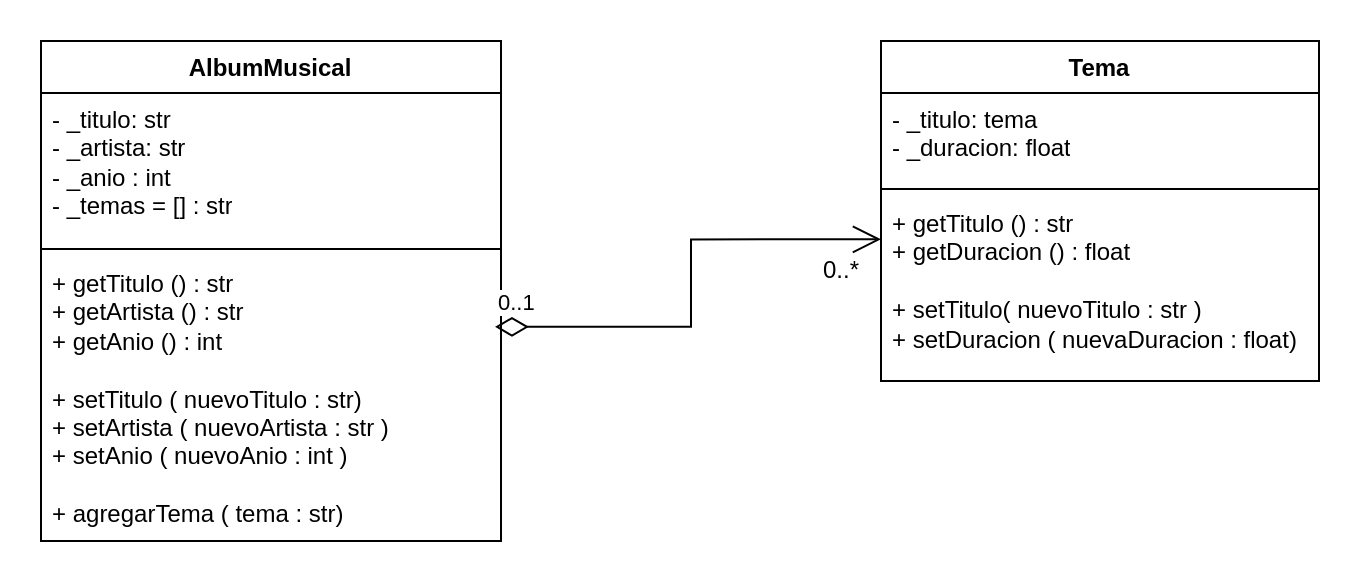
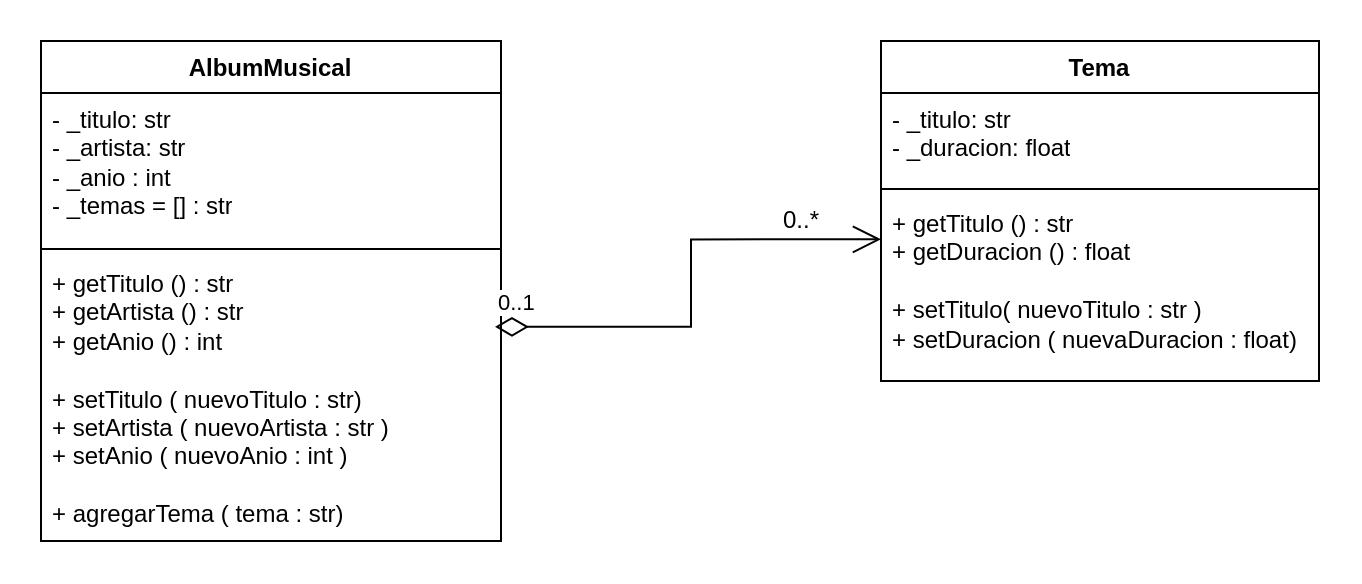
(998, 136) -> (998, 136)
(841, 271) -> (801, 221)
